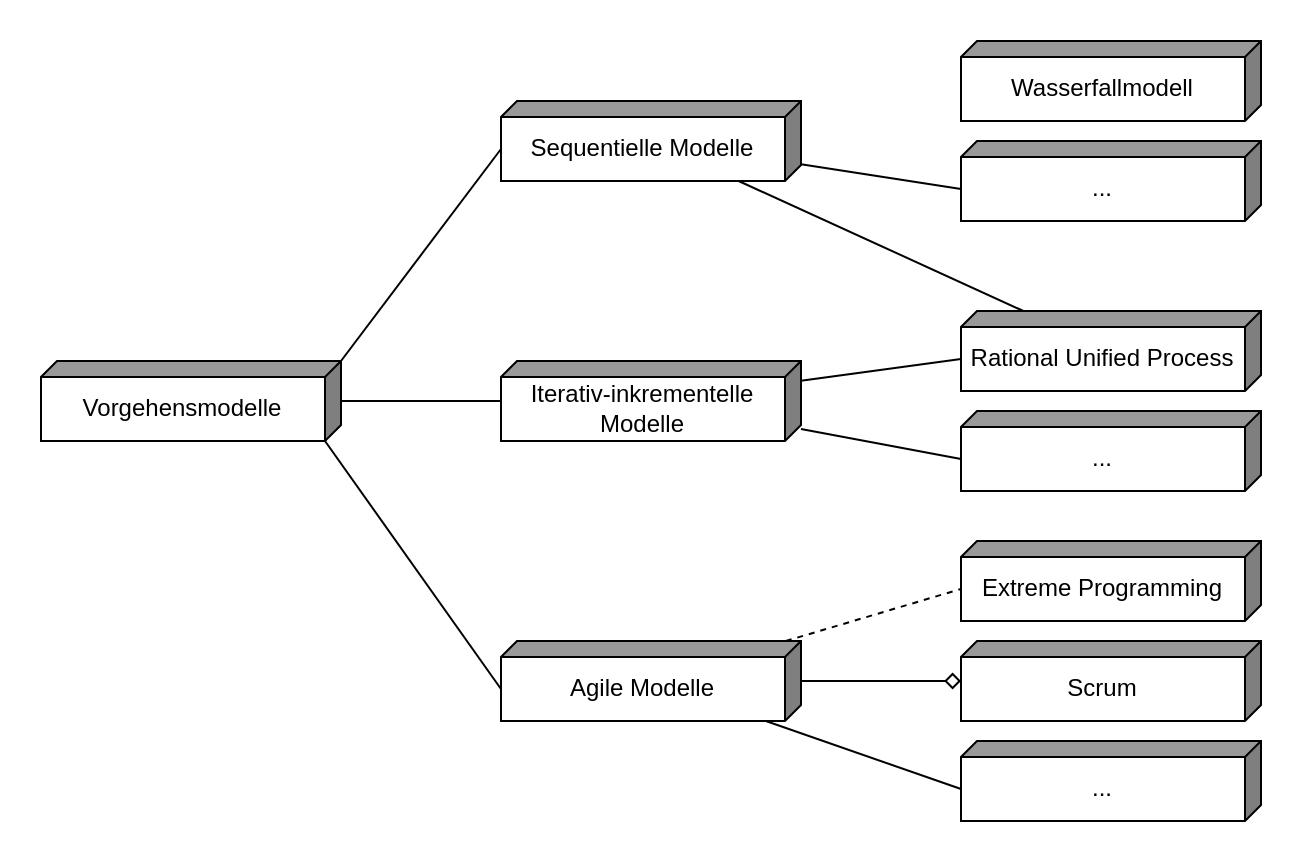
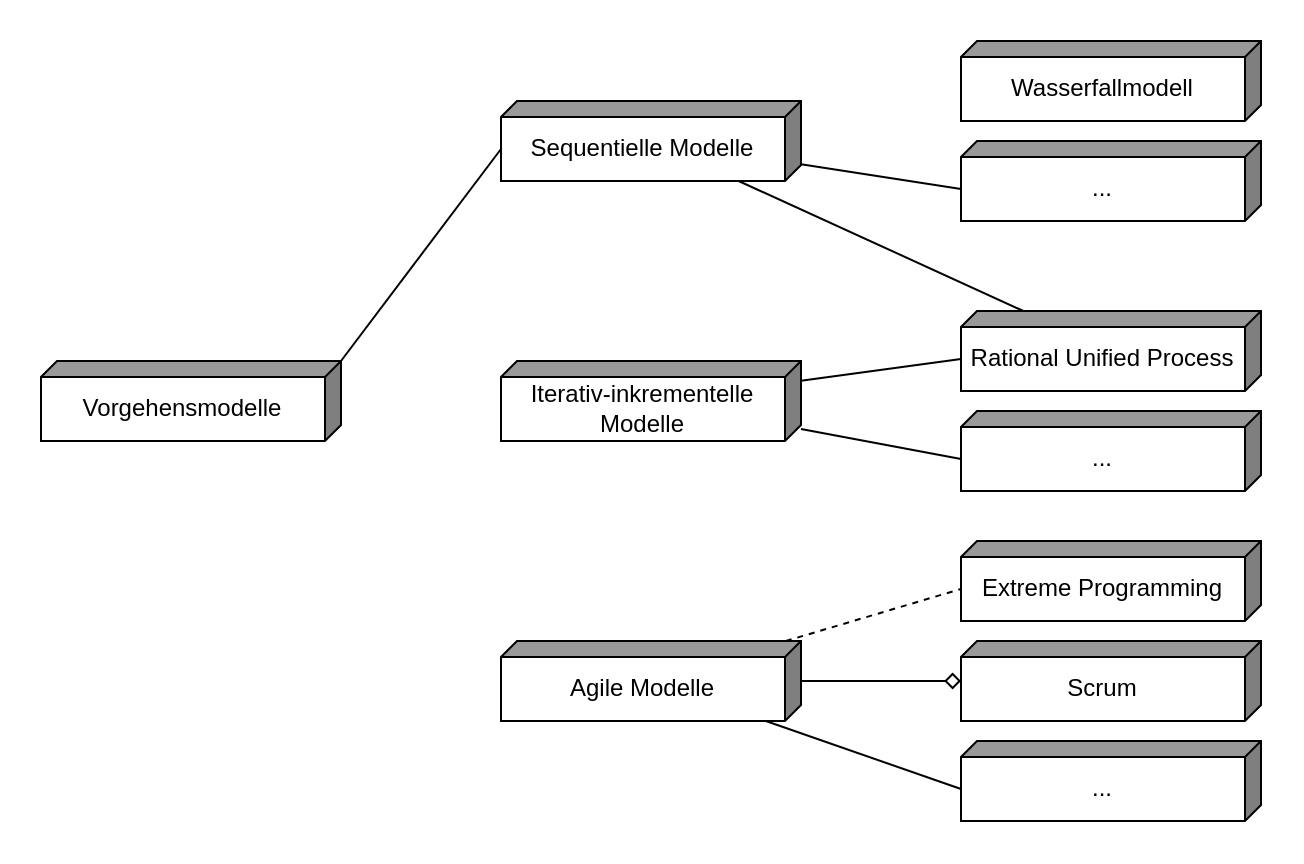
(421, 401) -> none
(413, 565) -> none
